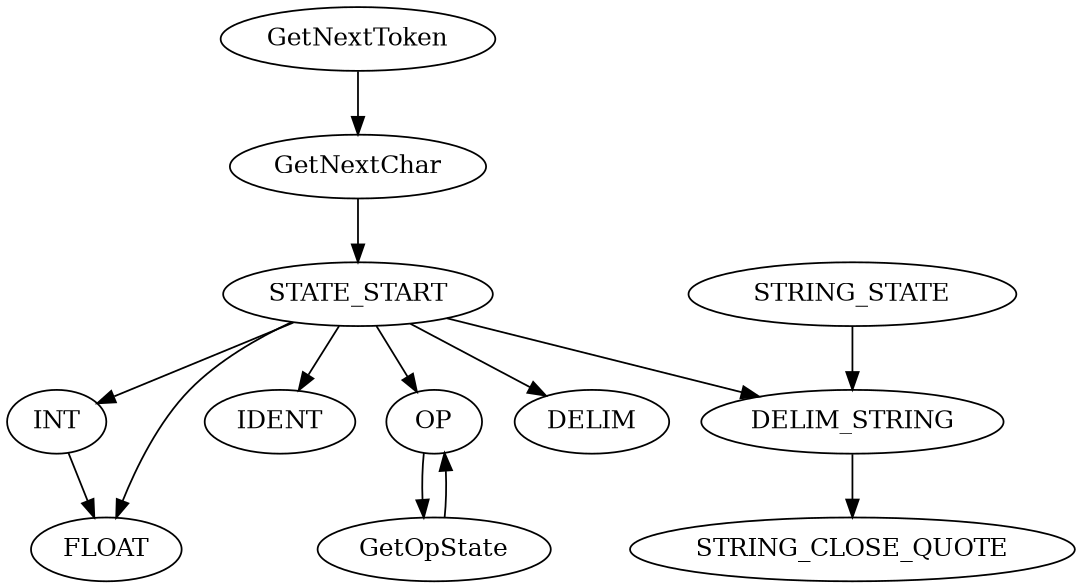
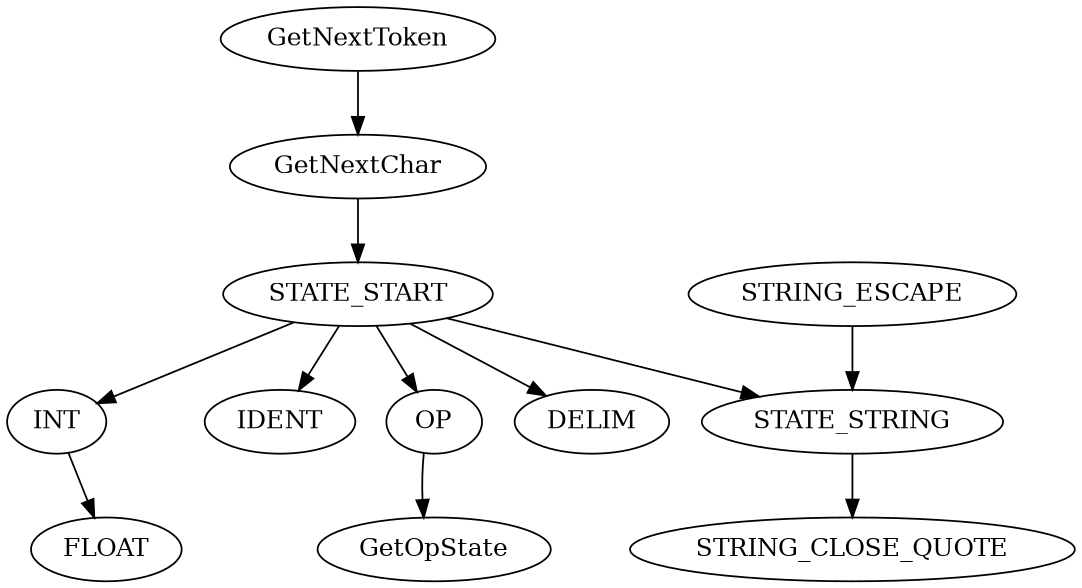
(852, 294) -> (852, 294)
(187, 393) -> none
(852, 422) -> (852, 422)
(446, 494) -> none
